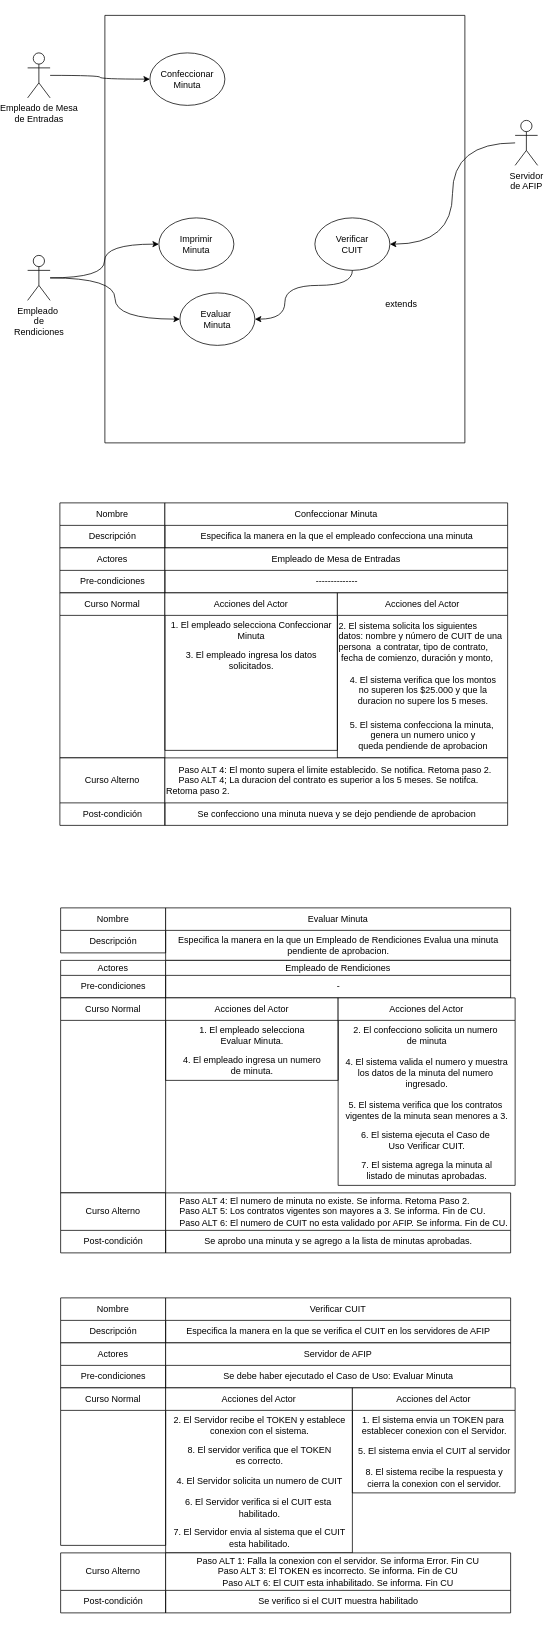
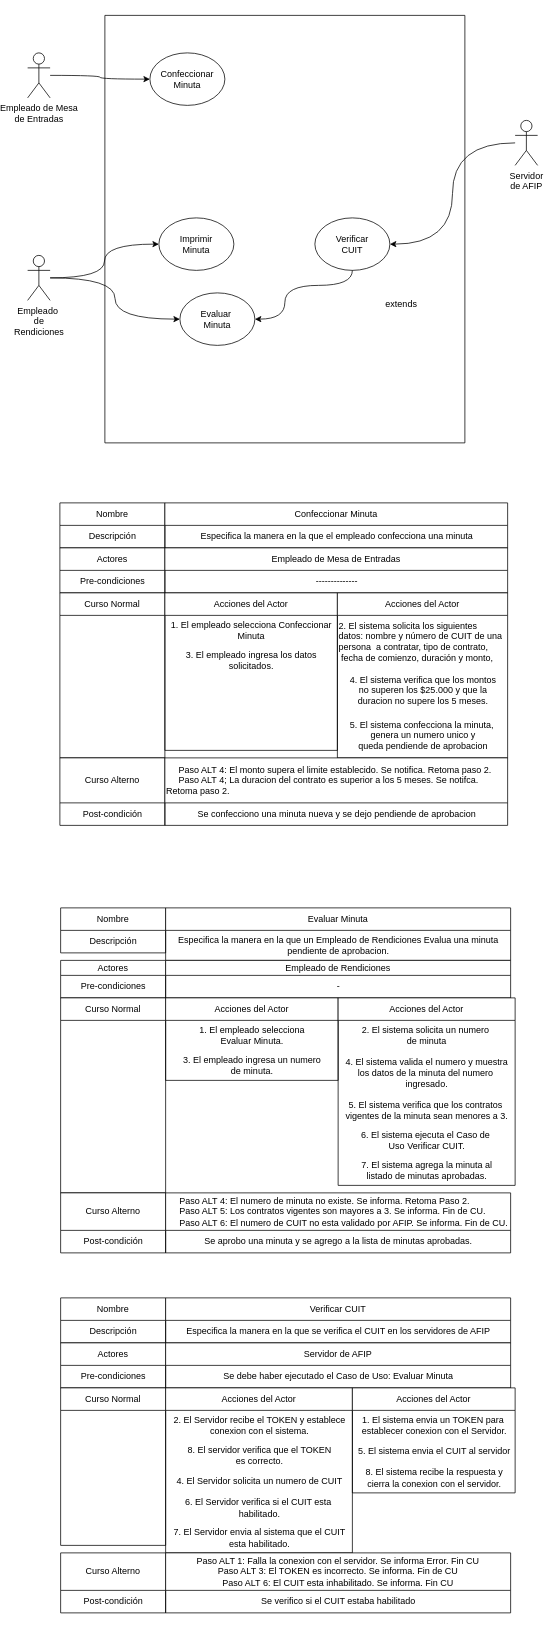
(427, 1035) -> (427, 1035)
(252, 1065) -> (252, 1065)
(338, 1602) -> (338, 1602)
